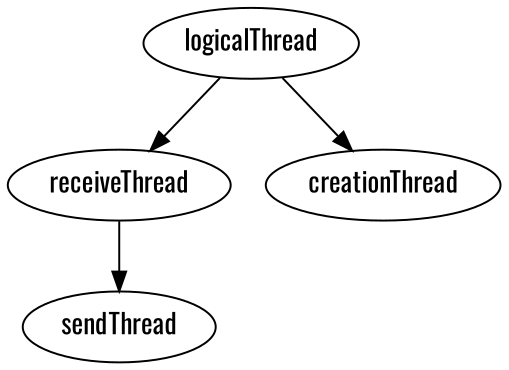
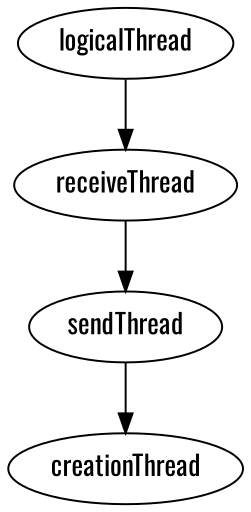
(310, 107) -> (126, 388)
